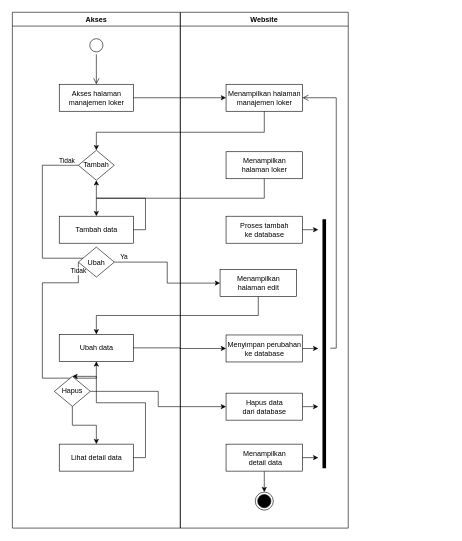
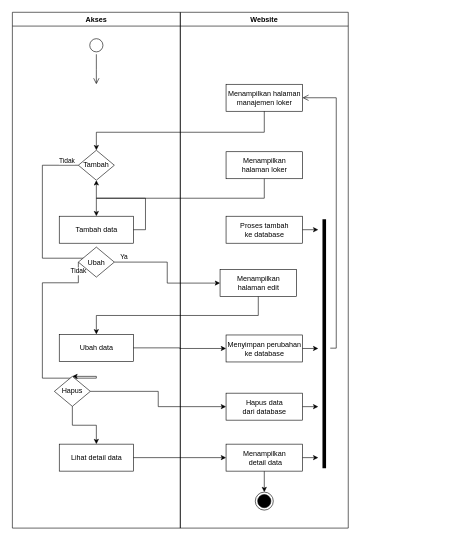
(96, 98) -> none
(220, 98) -> none
(145, 430) -> (182, 458)
